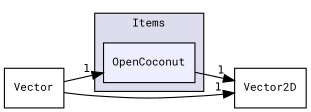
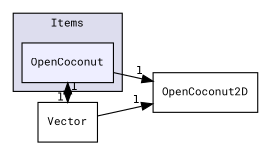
none -> (68, 87)
(270, 88) -> (205, 93)
